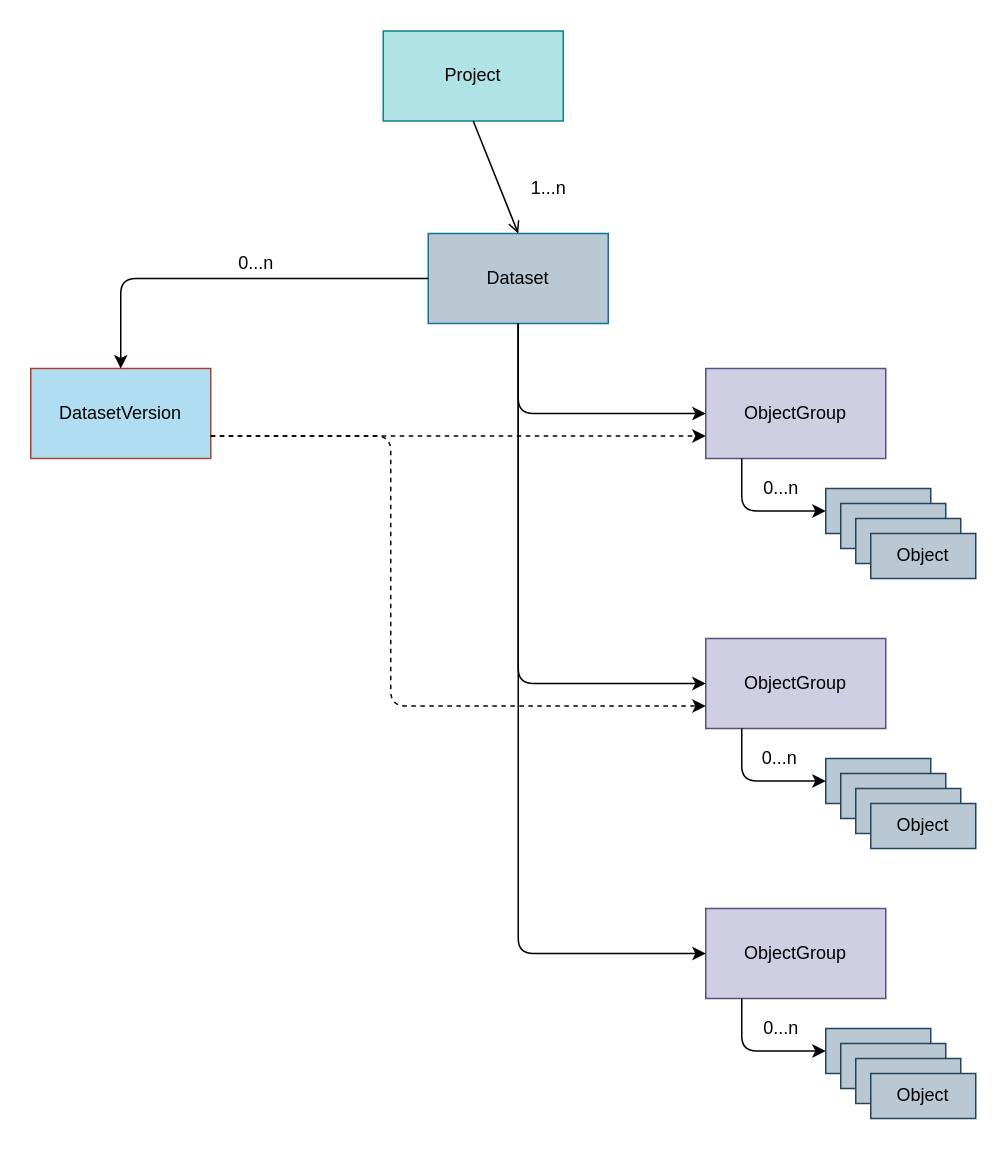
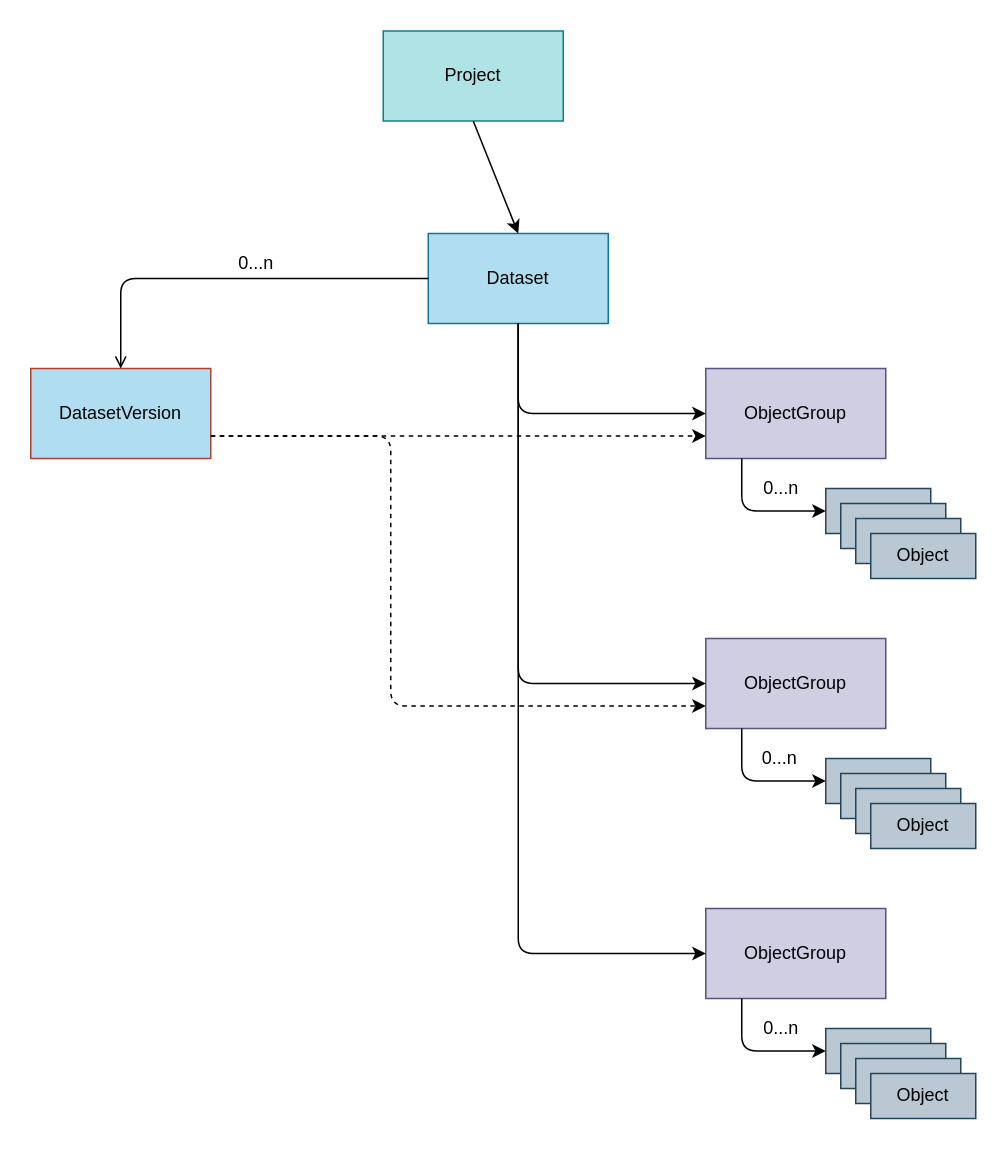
(548, 188) -> none
(515, 225) -> (514, 223)
(518, 278) -> (518, 278)
(121, 357) -> (121, 359)
